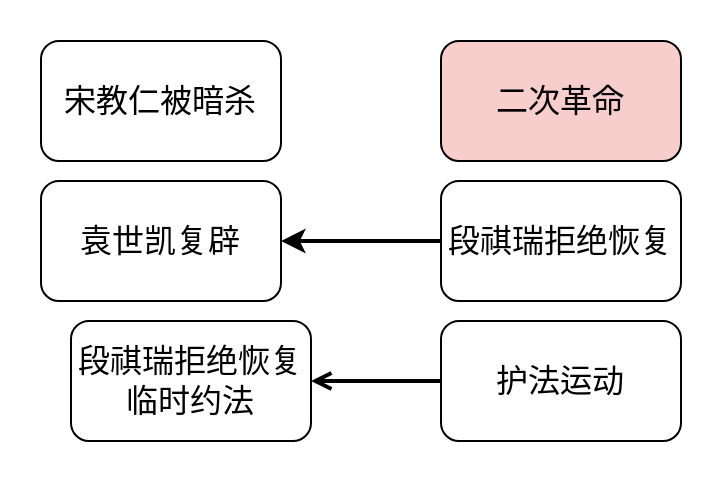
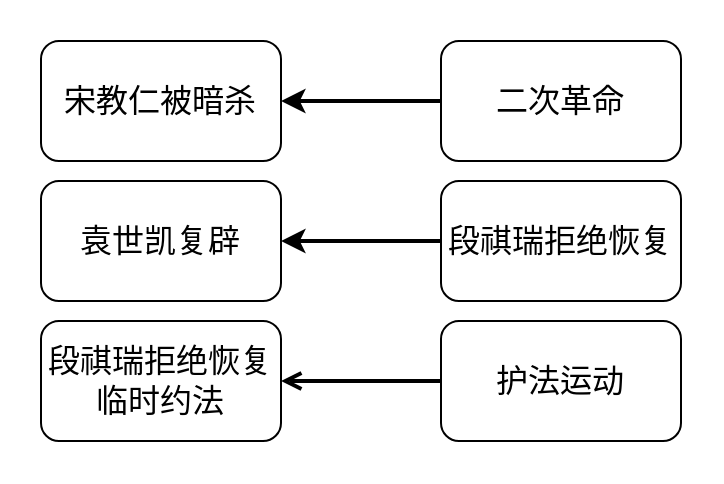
none -> (370, 101)
(561, 101) -> (561, 101)
(191, 381) -> (161, 381)
